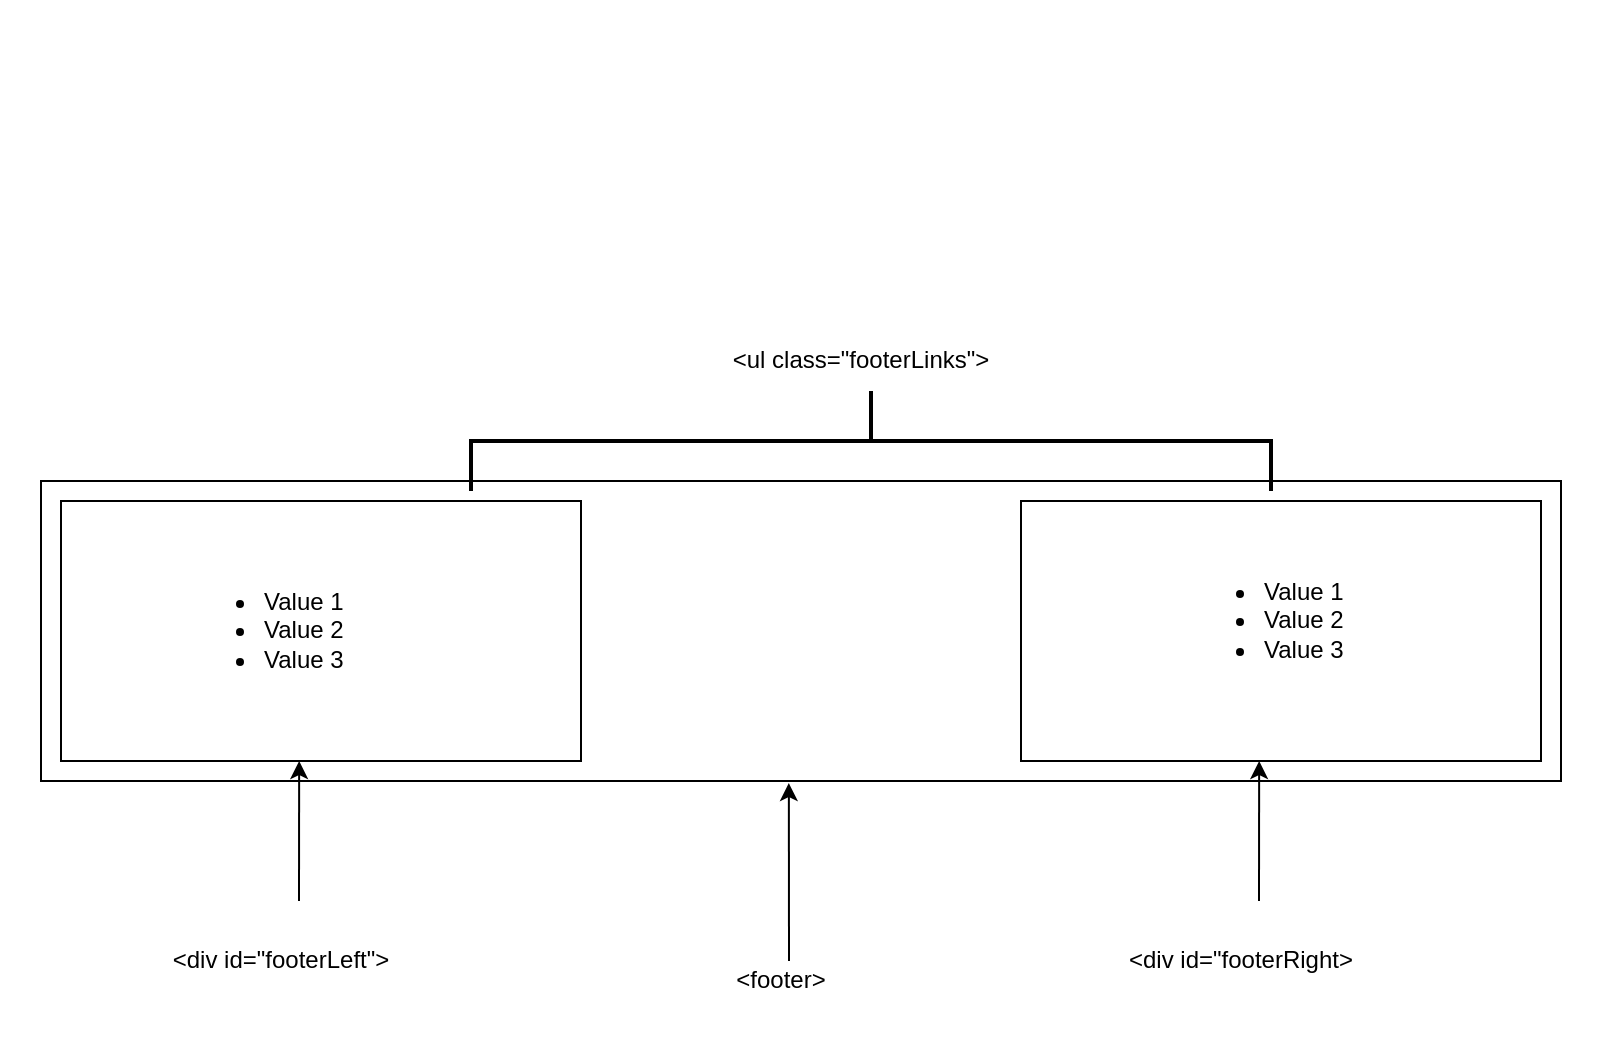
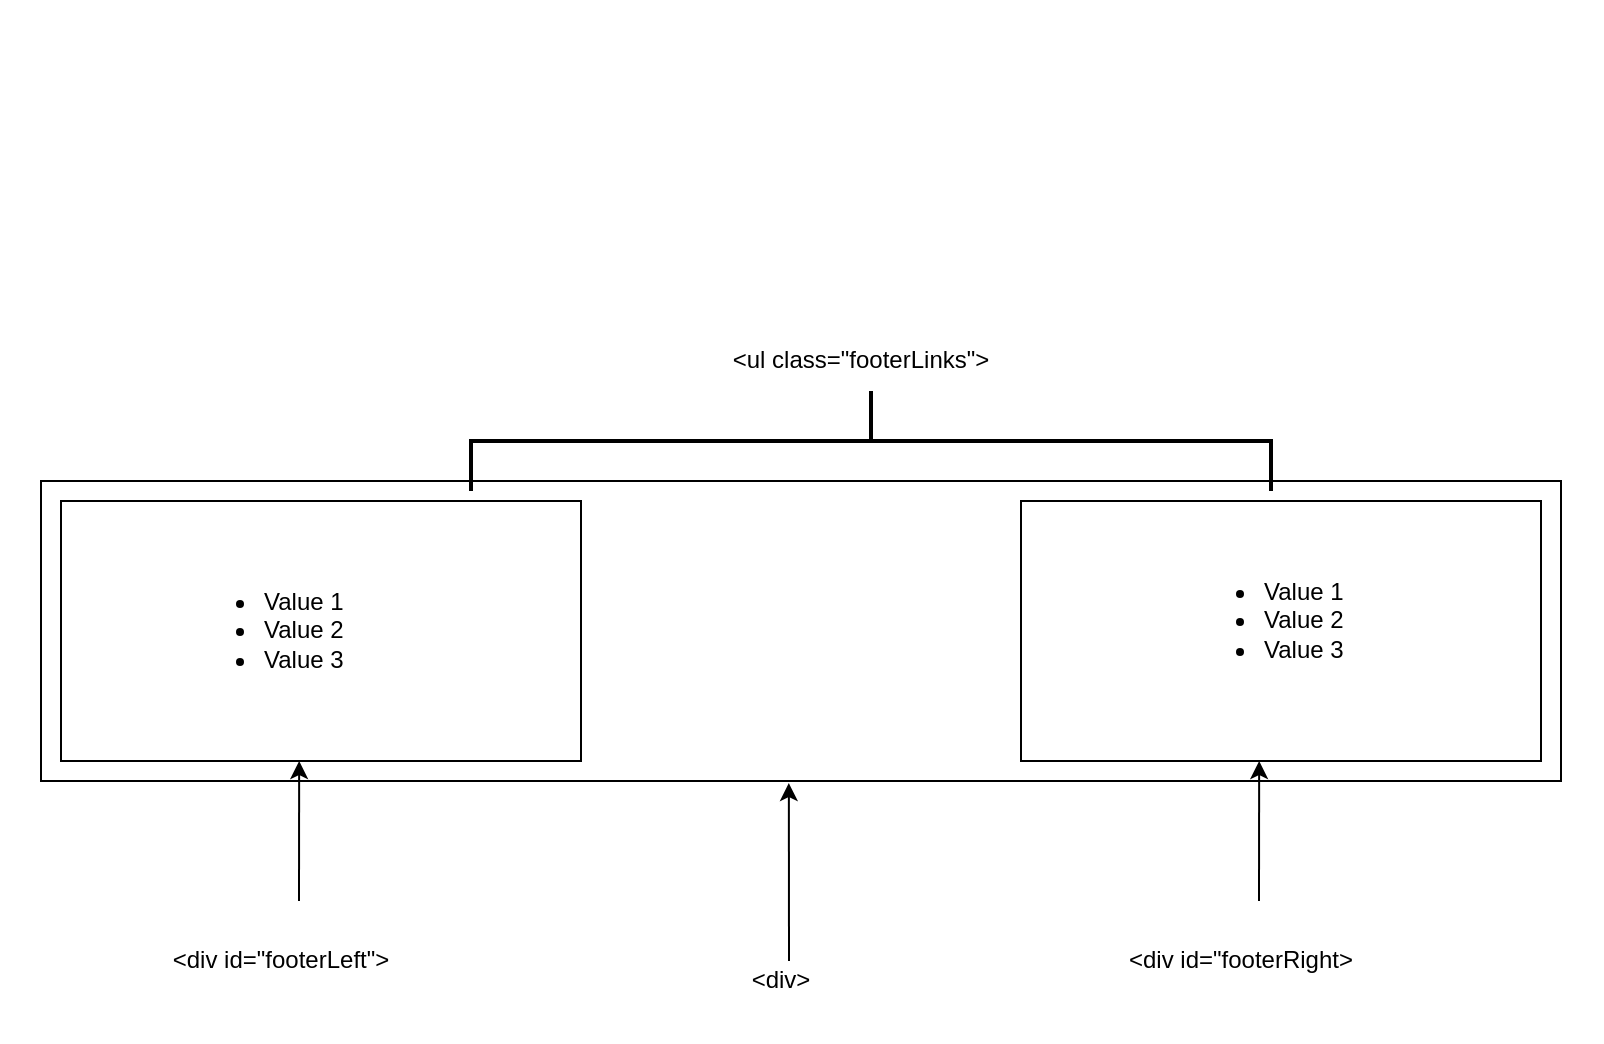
(782, 981) -> (782, 981)
